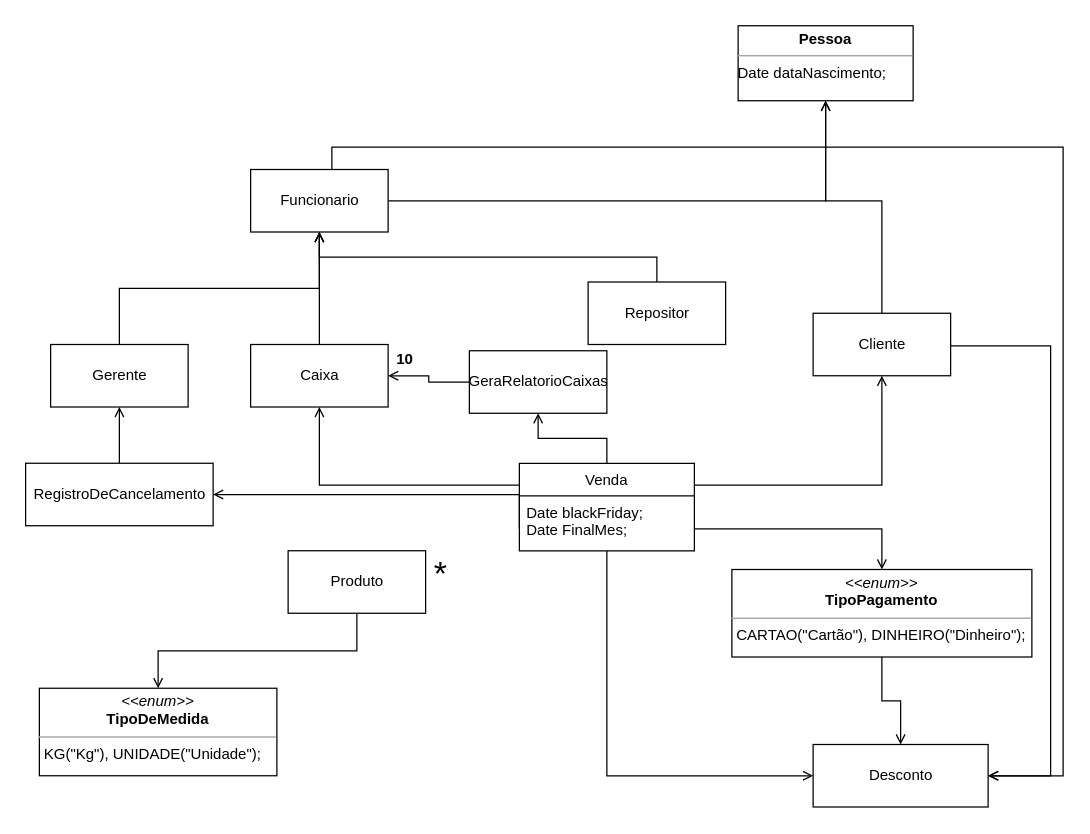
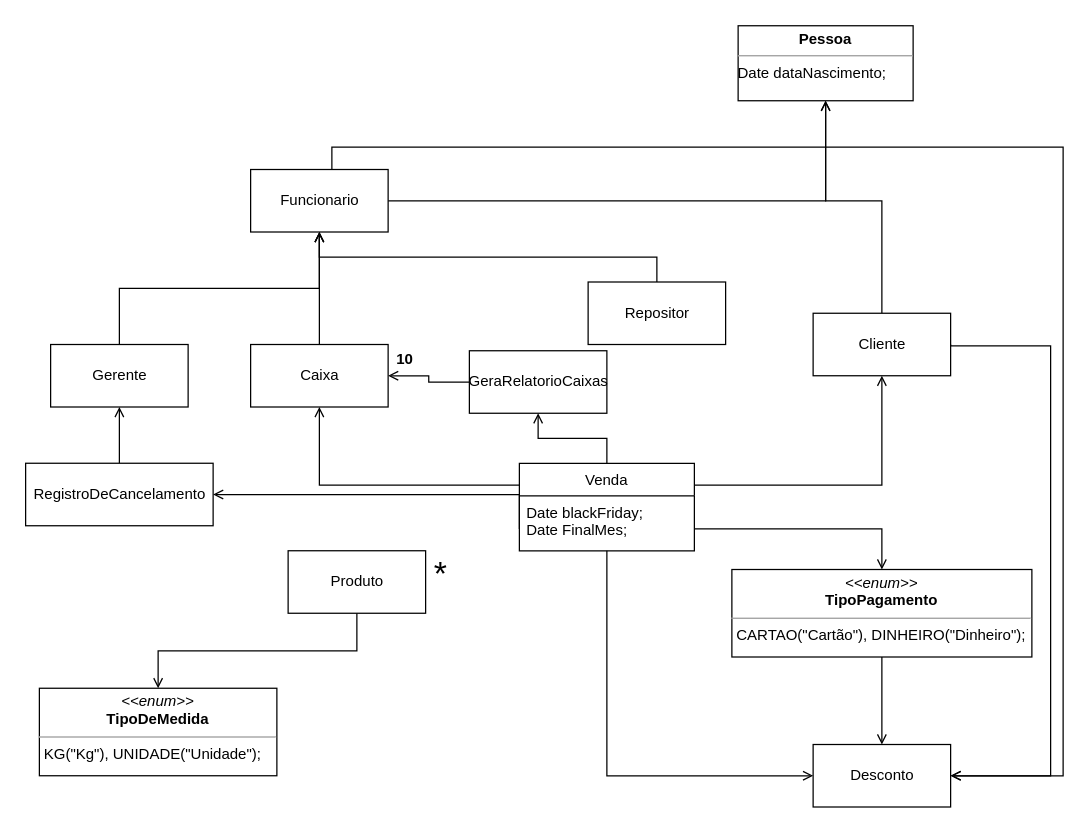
(901, 776) -> (882, 776)
